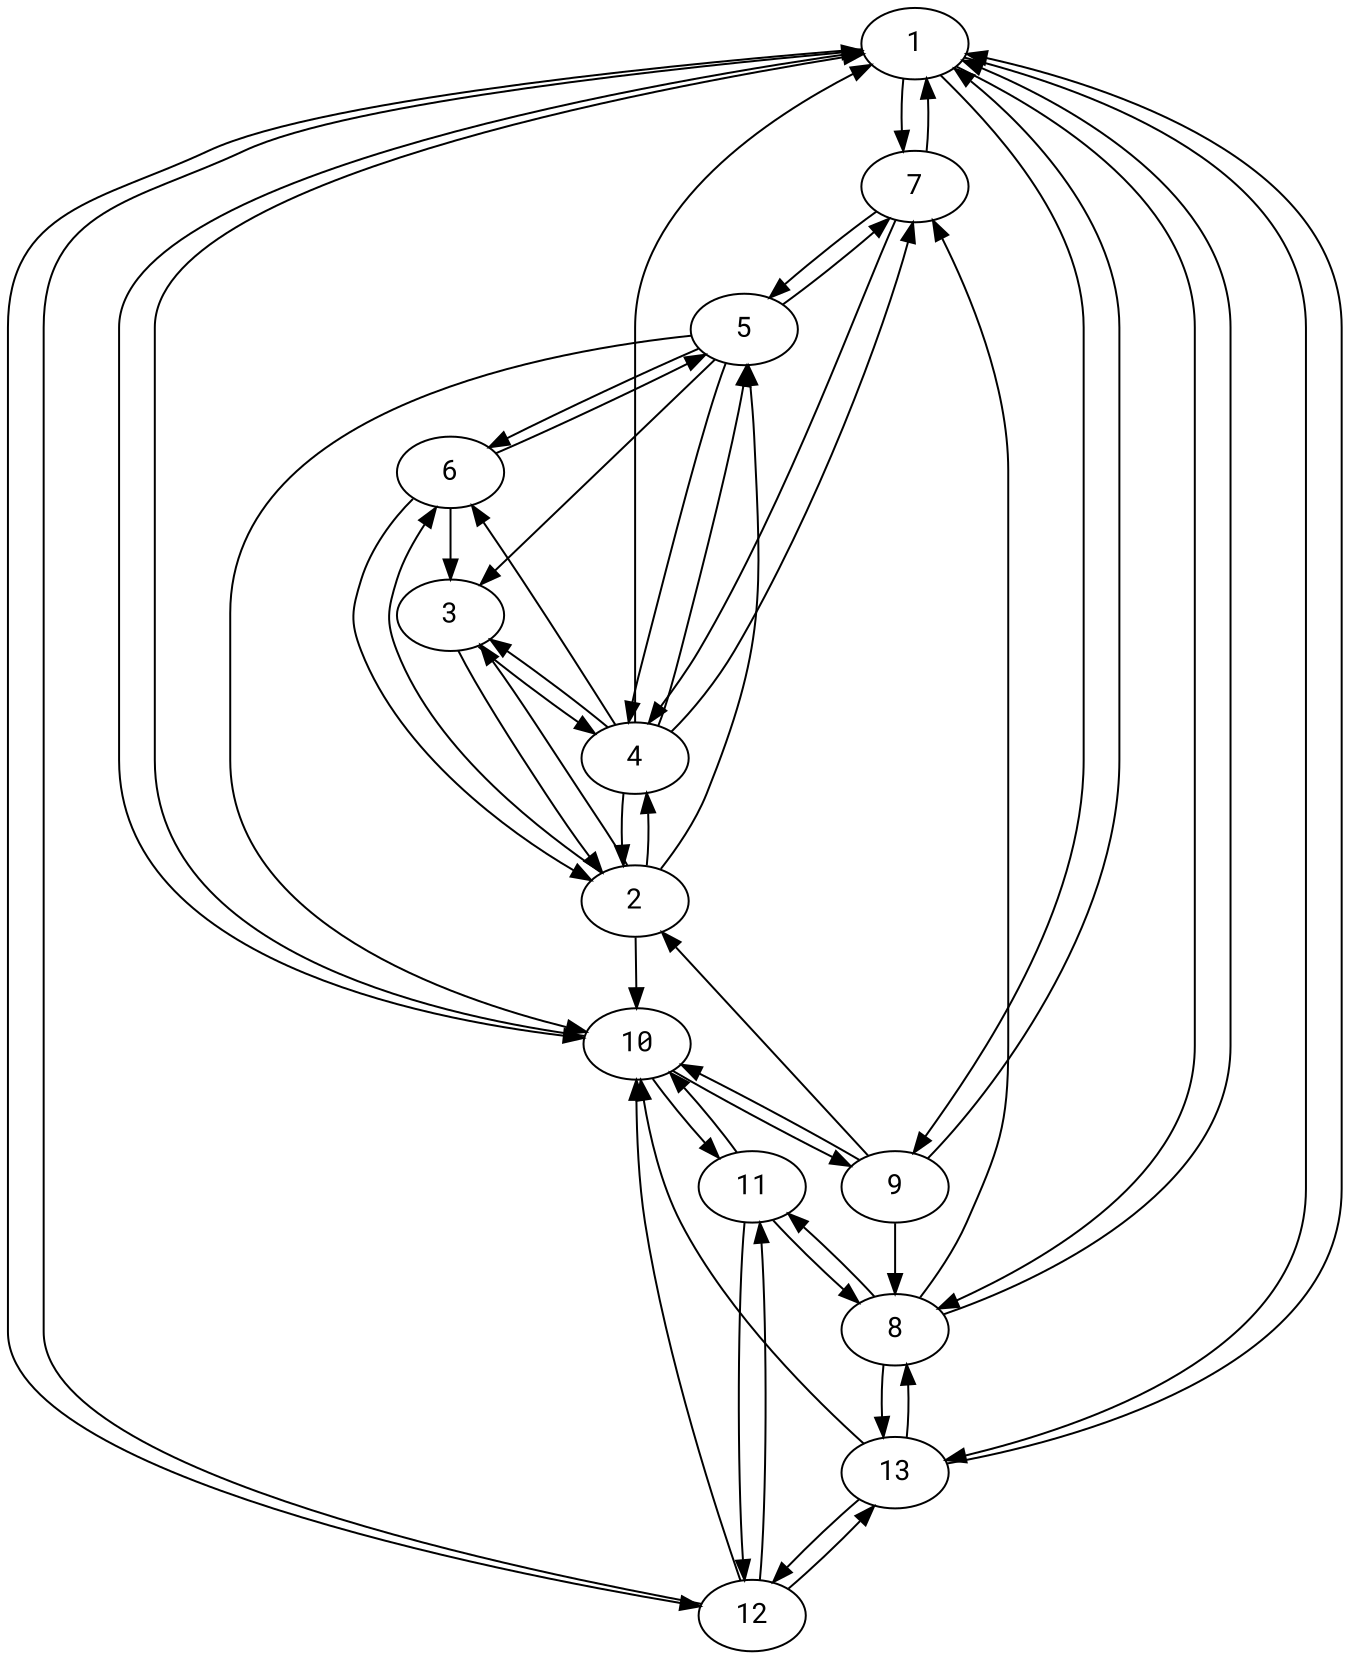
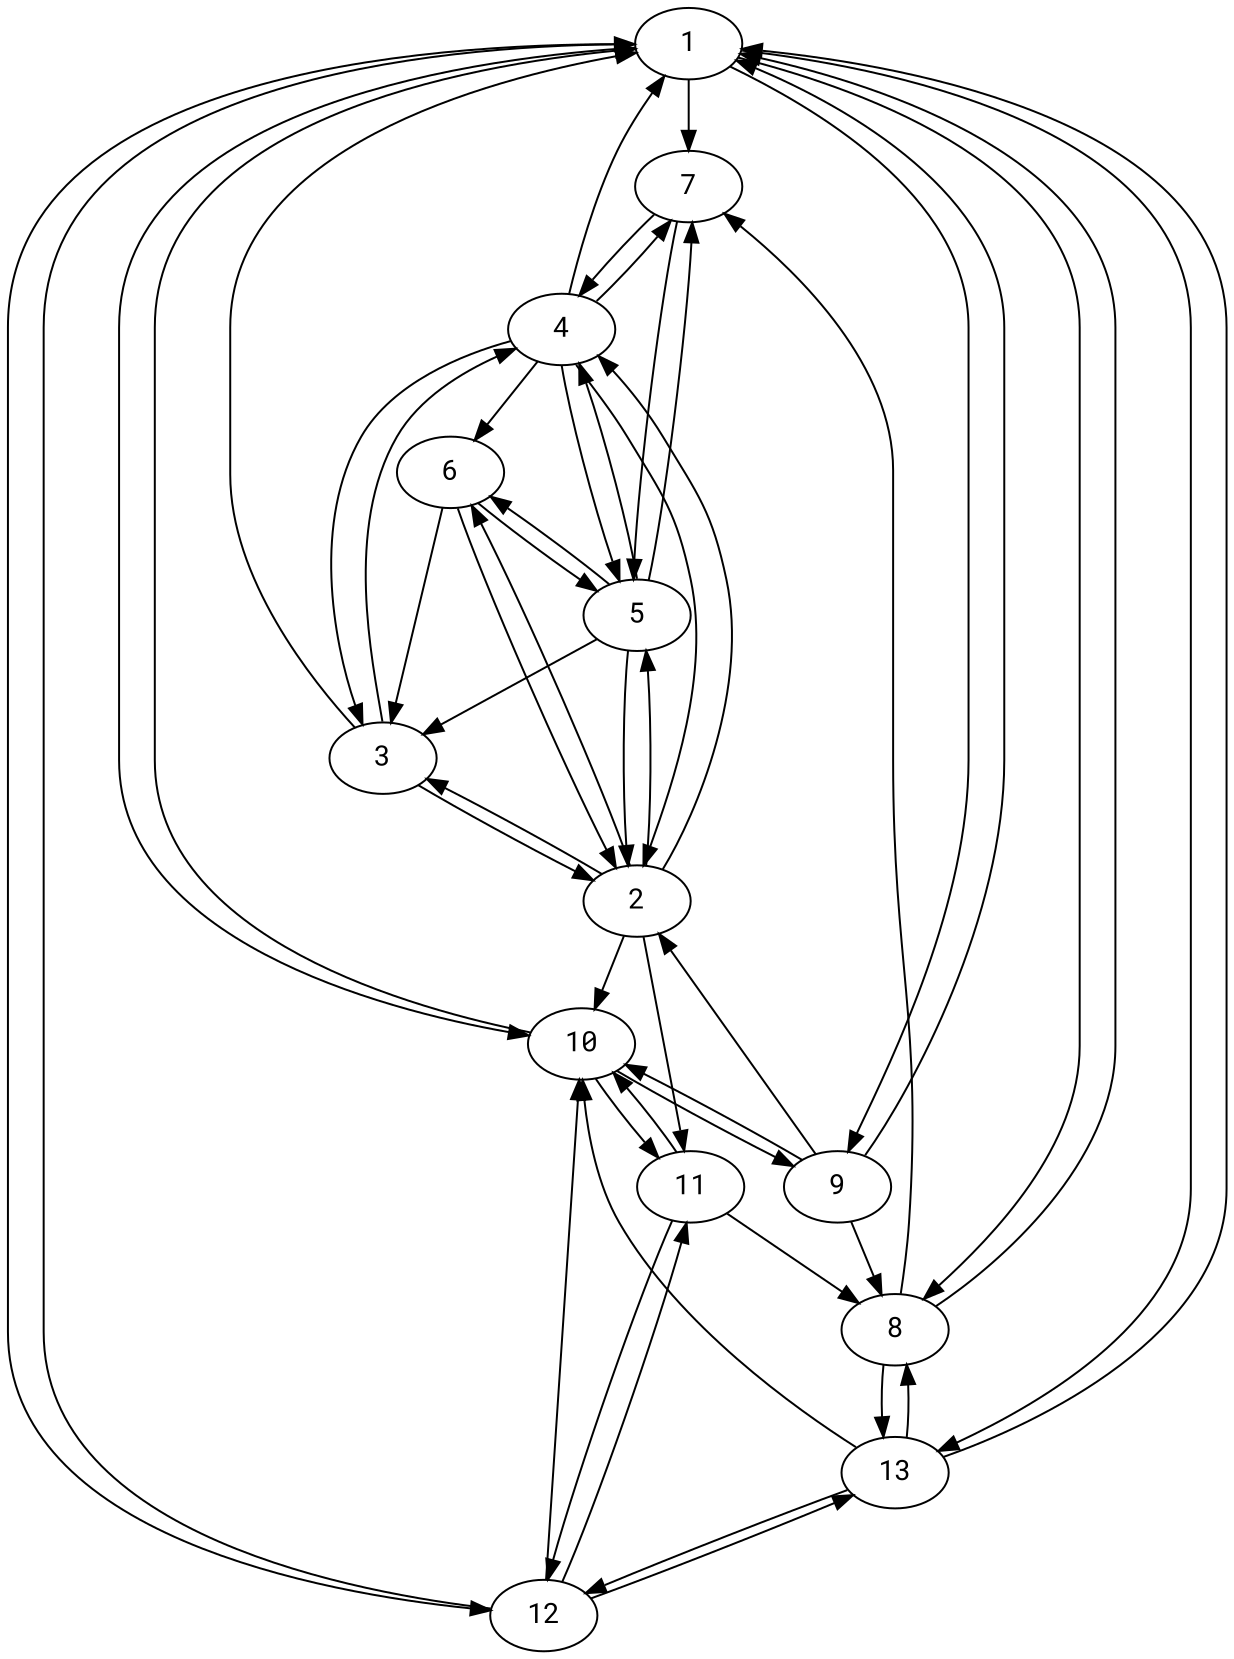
(928, 125) -> (237, 291)
(230, 625) -> (624, 748)
(840, 1261) -> (662, 1034)
